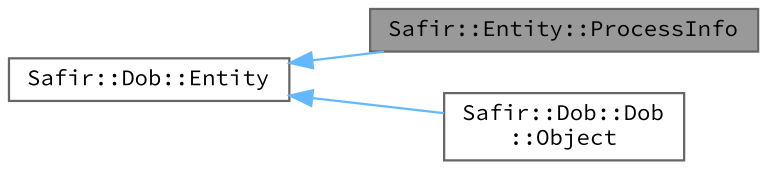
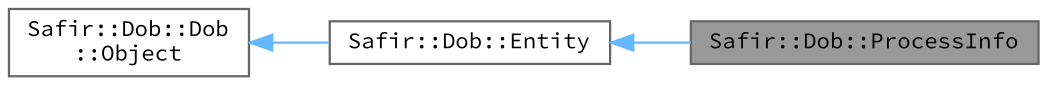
(564, 30) -> (865, 43)
(378, 106) -> (301, 43)
